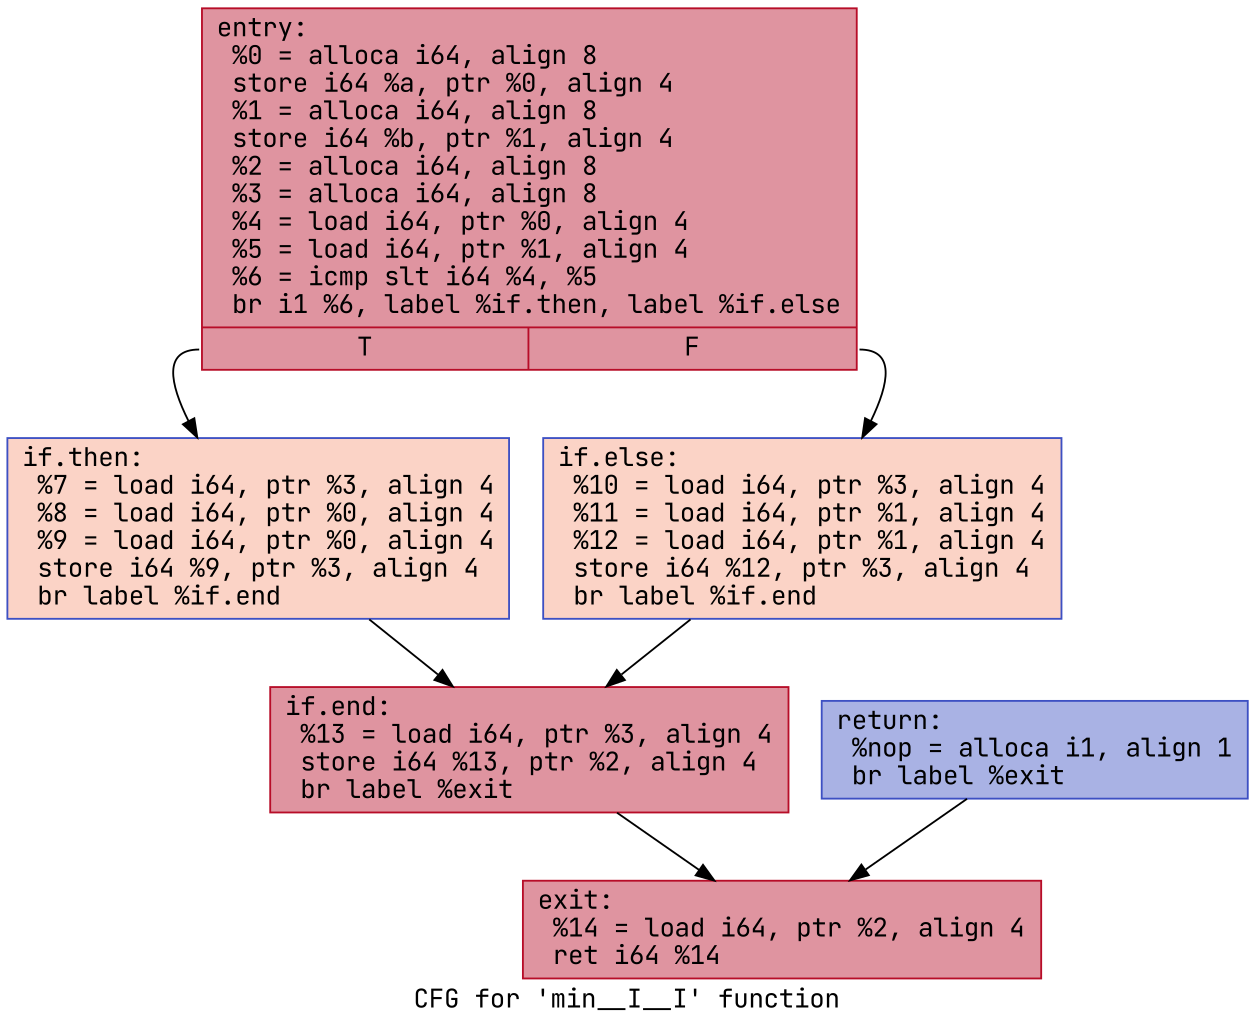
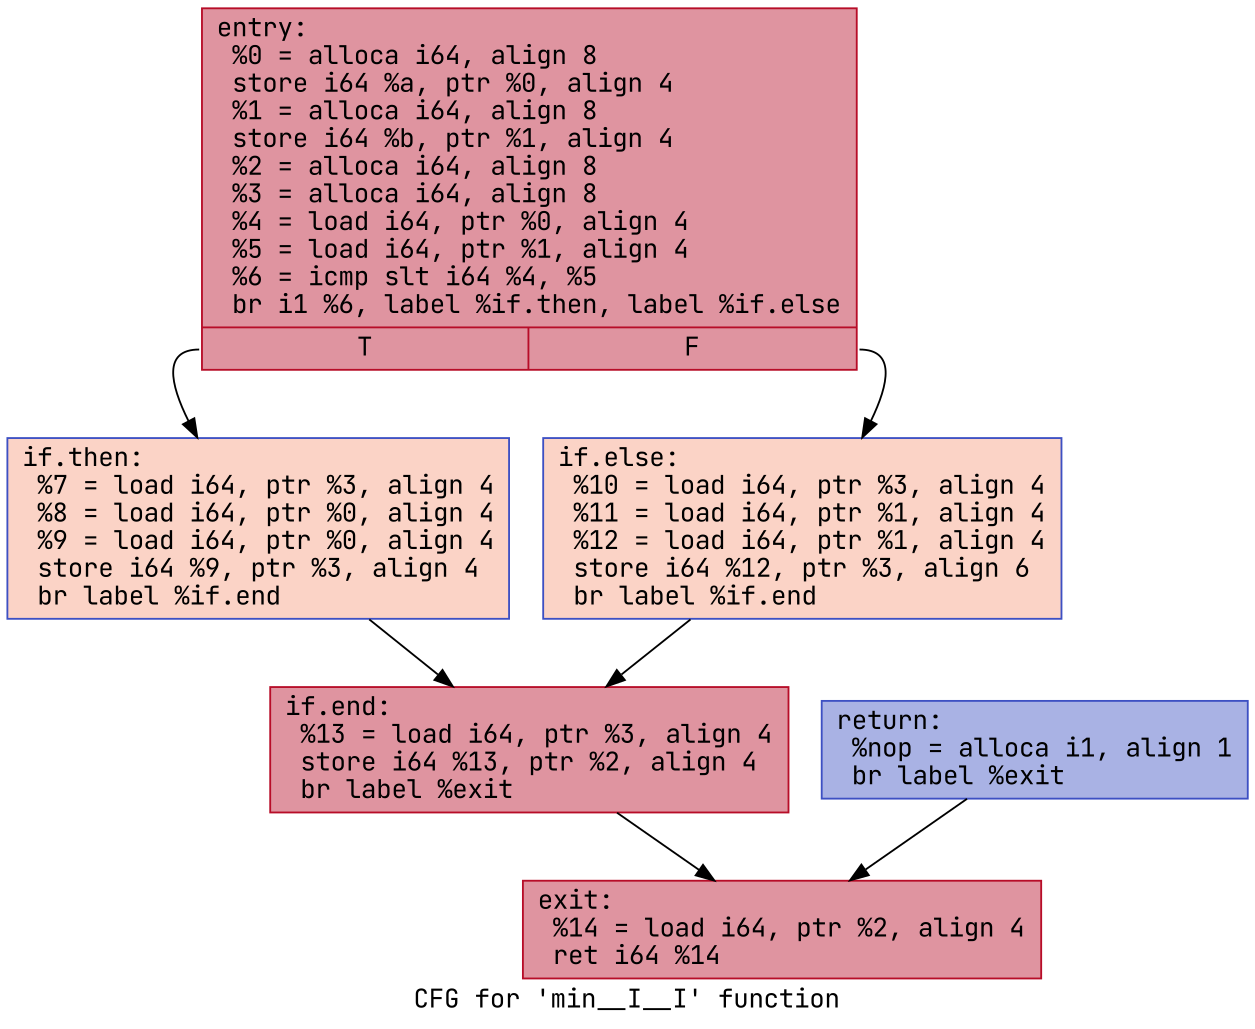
(794, 569) -> (794, 569)
